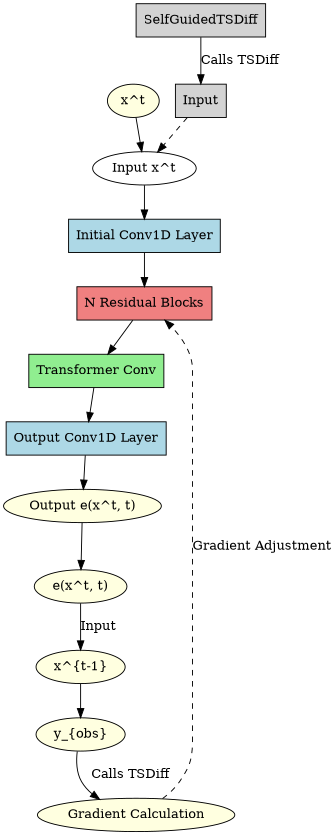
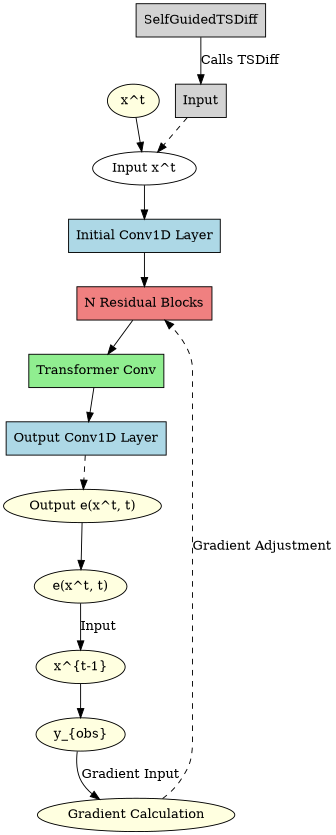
(85, 468) -> (85, 468)
(131, 775) -> (131, 775)
